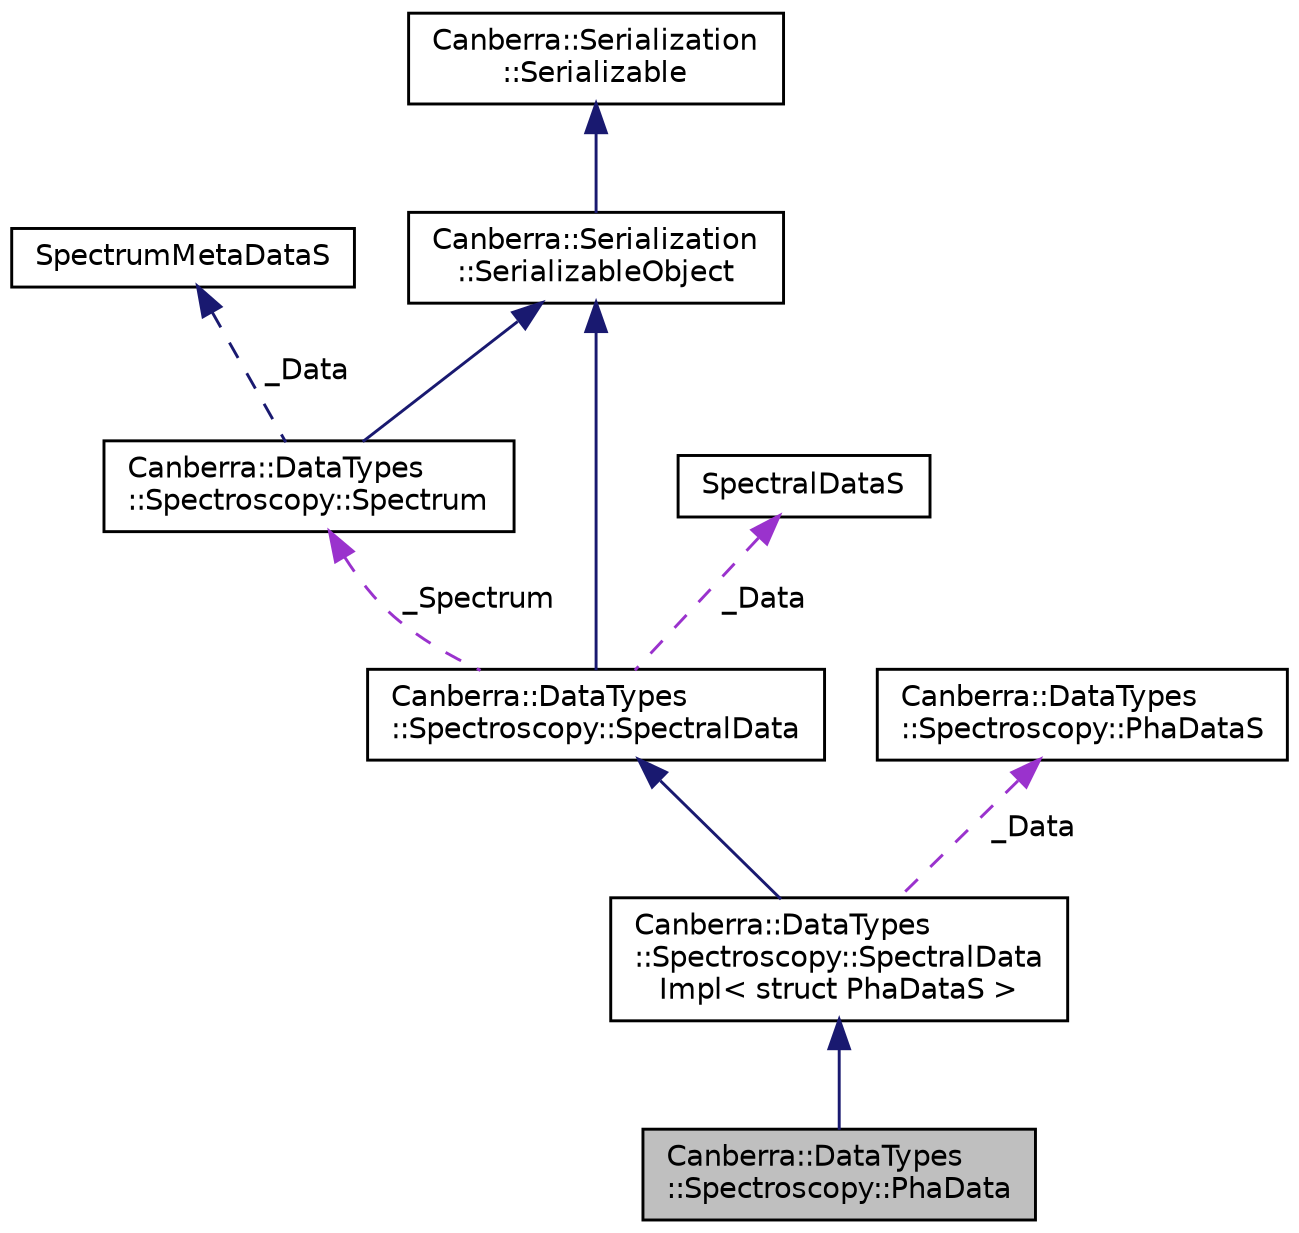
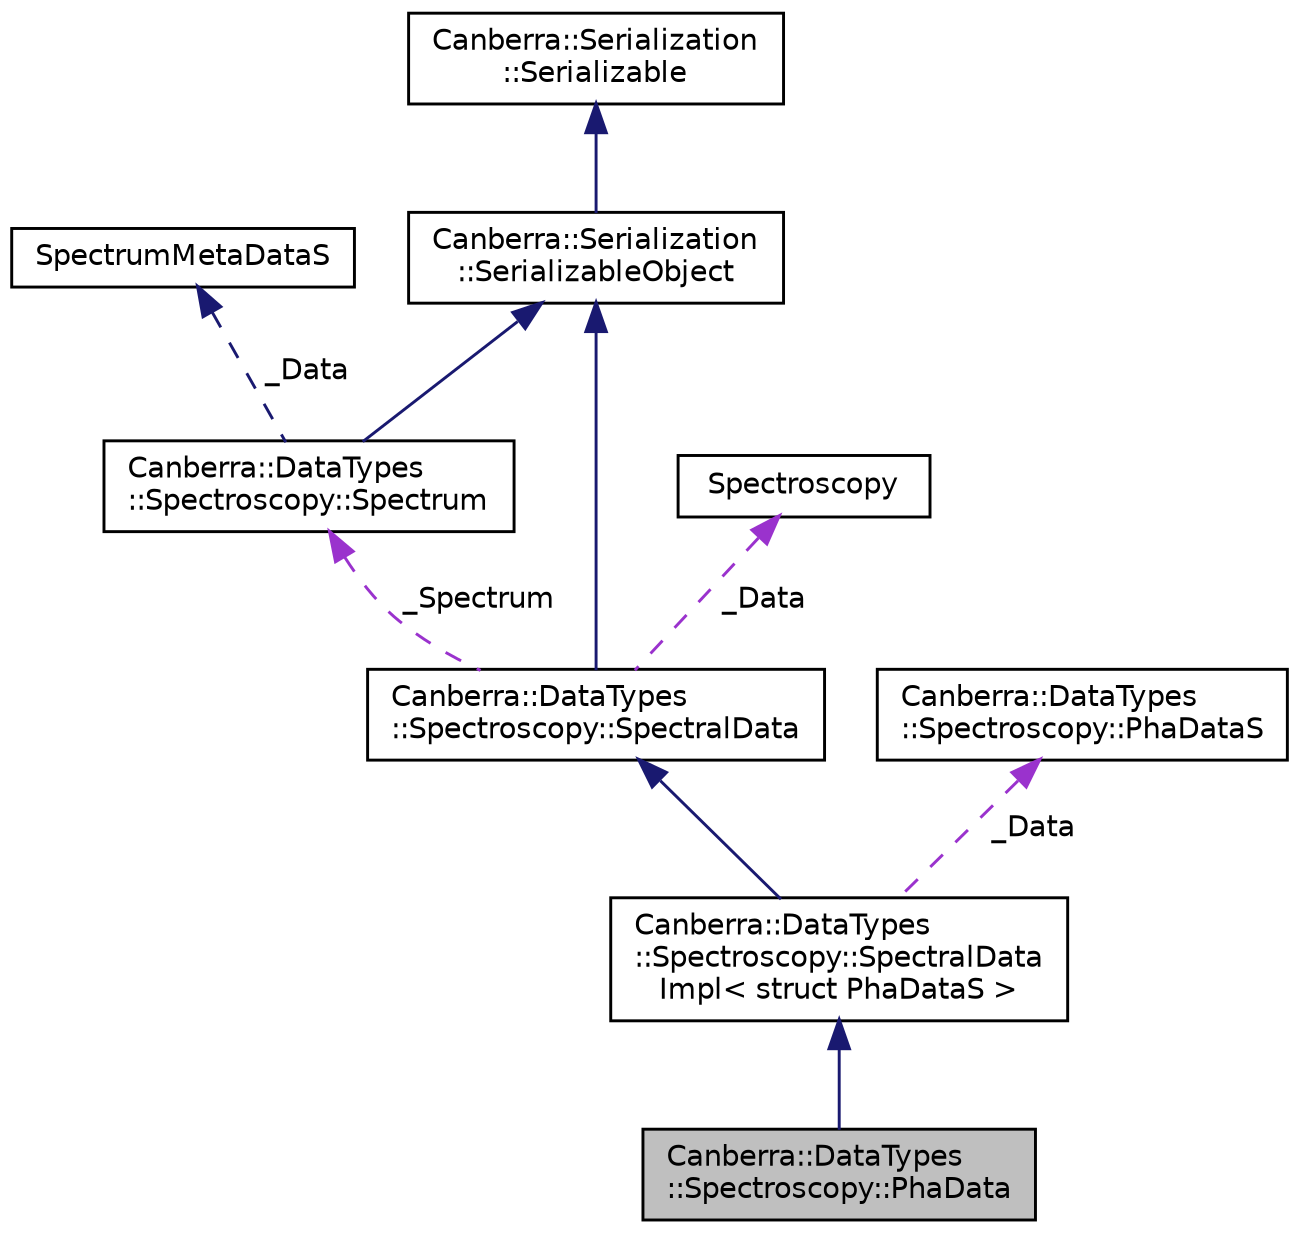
(804, 486) -> (804, 486)
